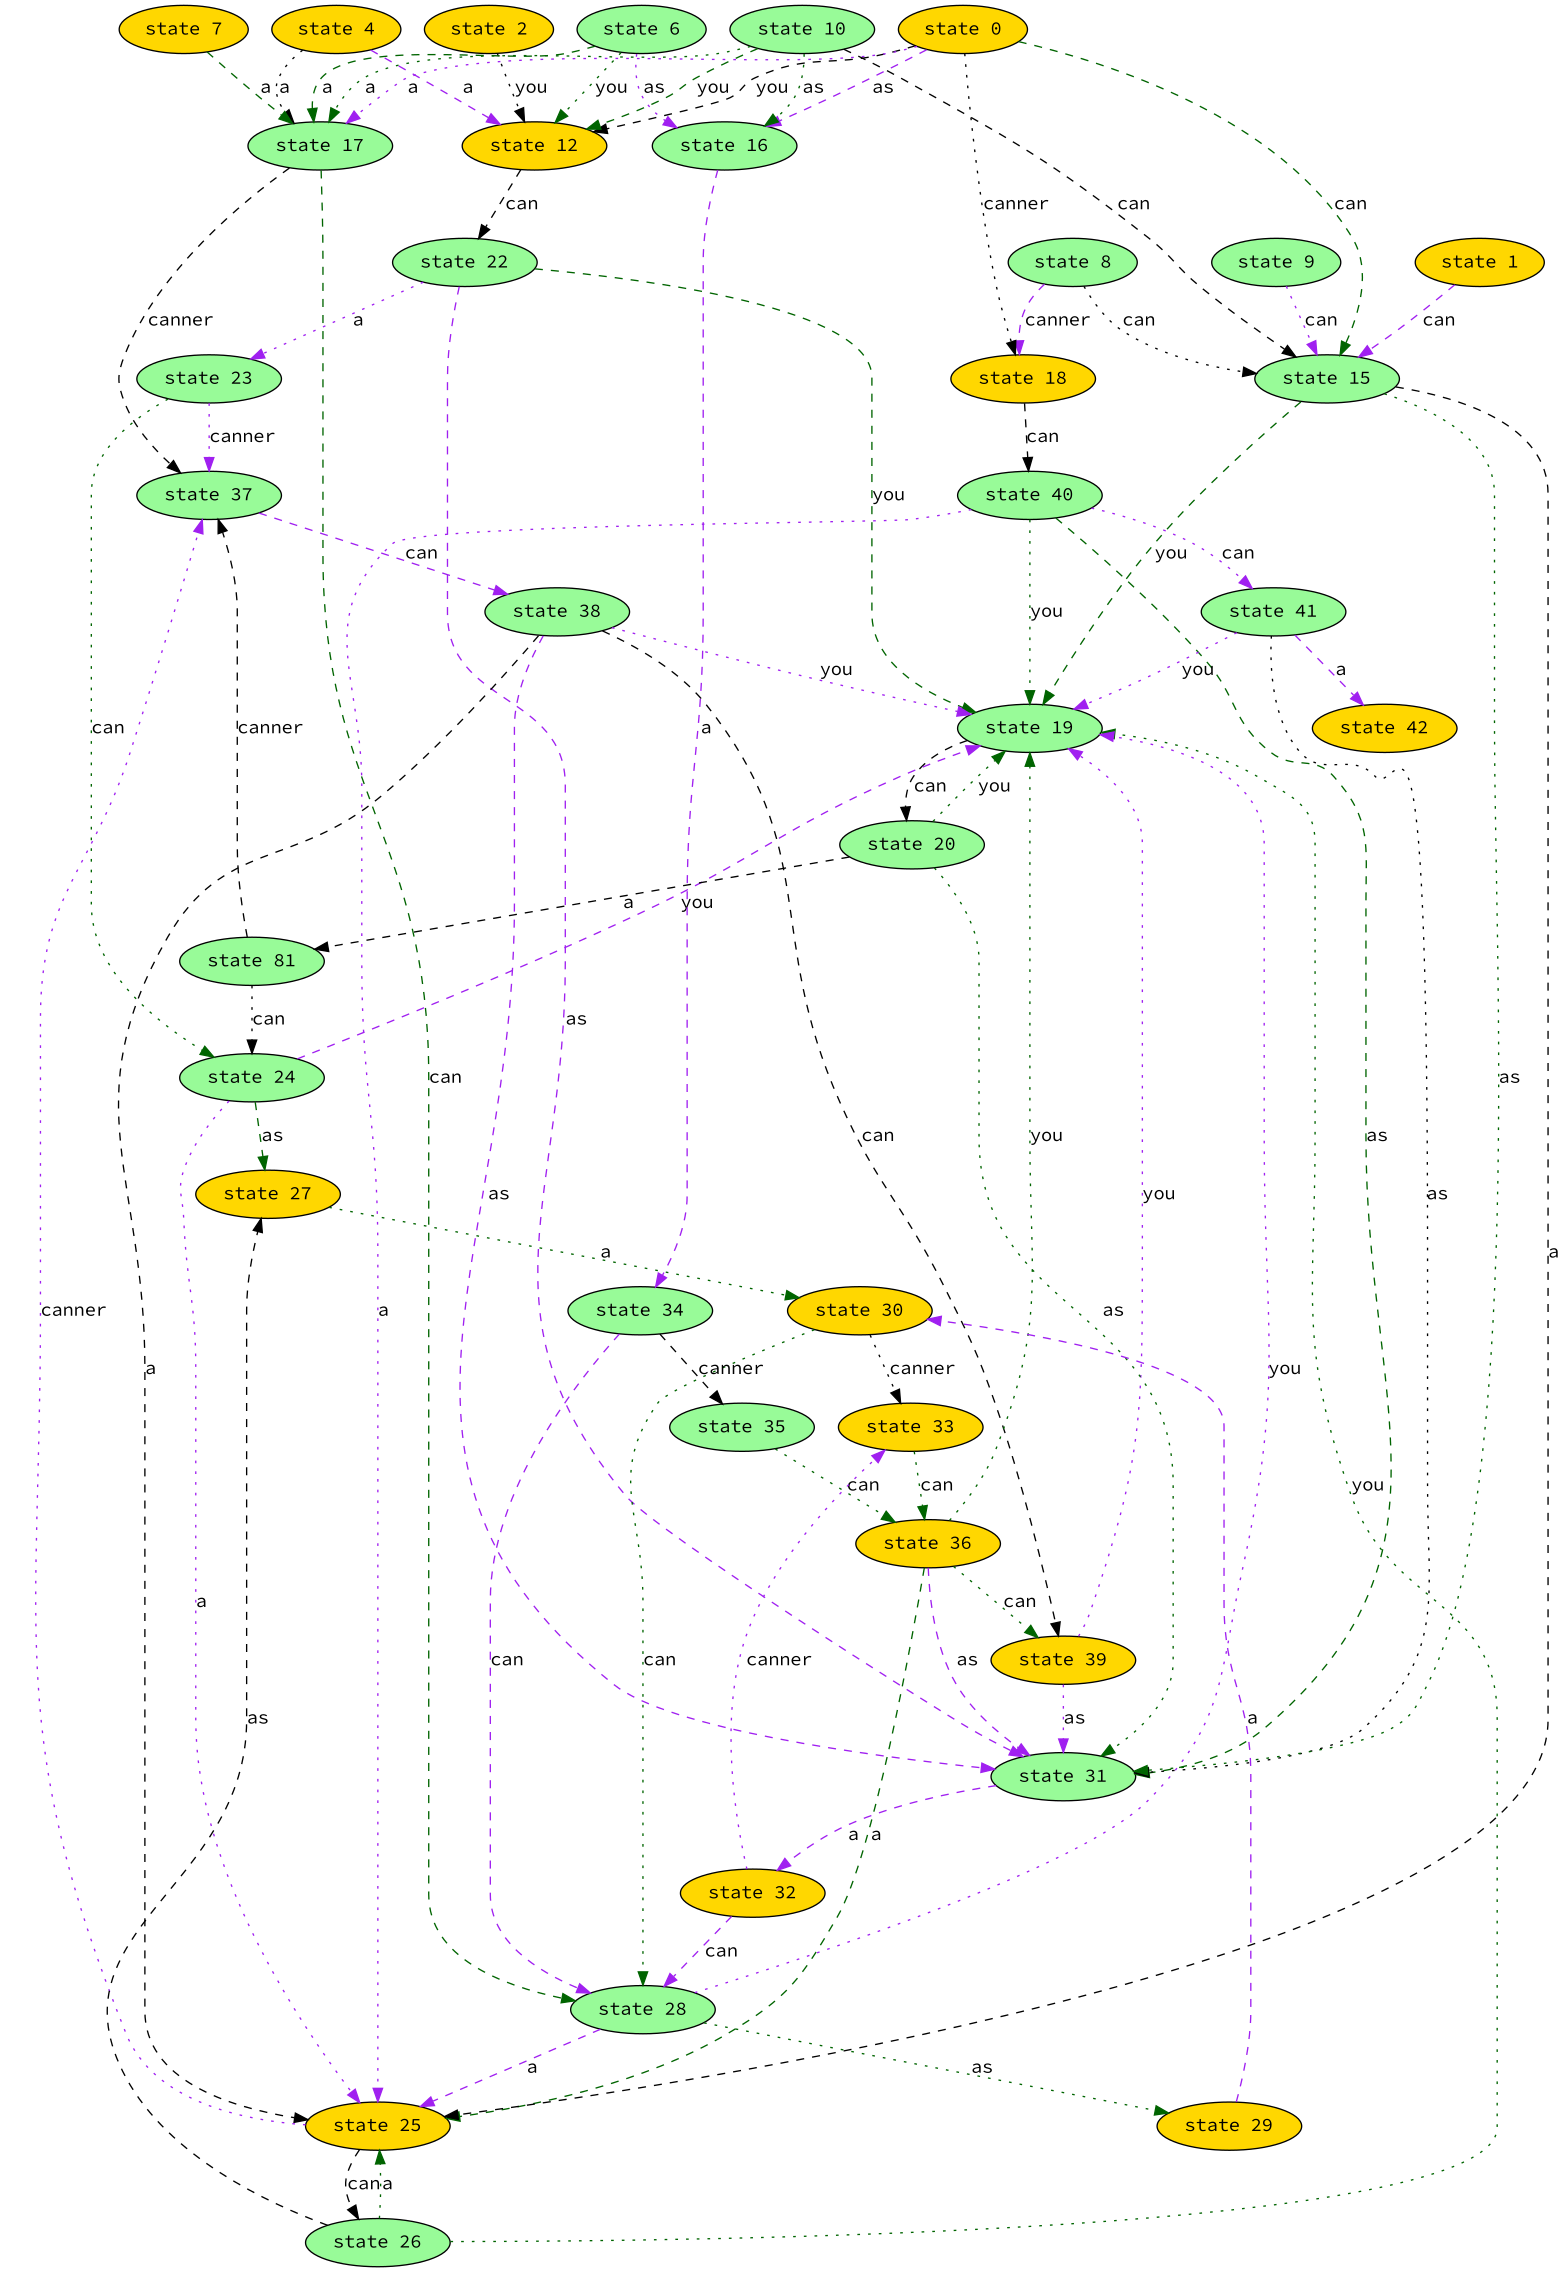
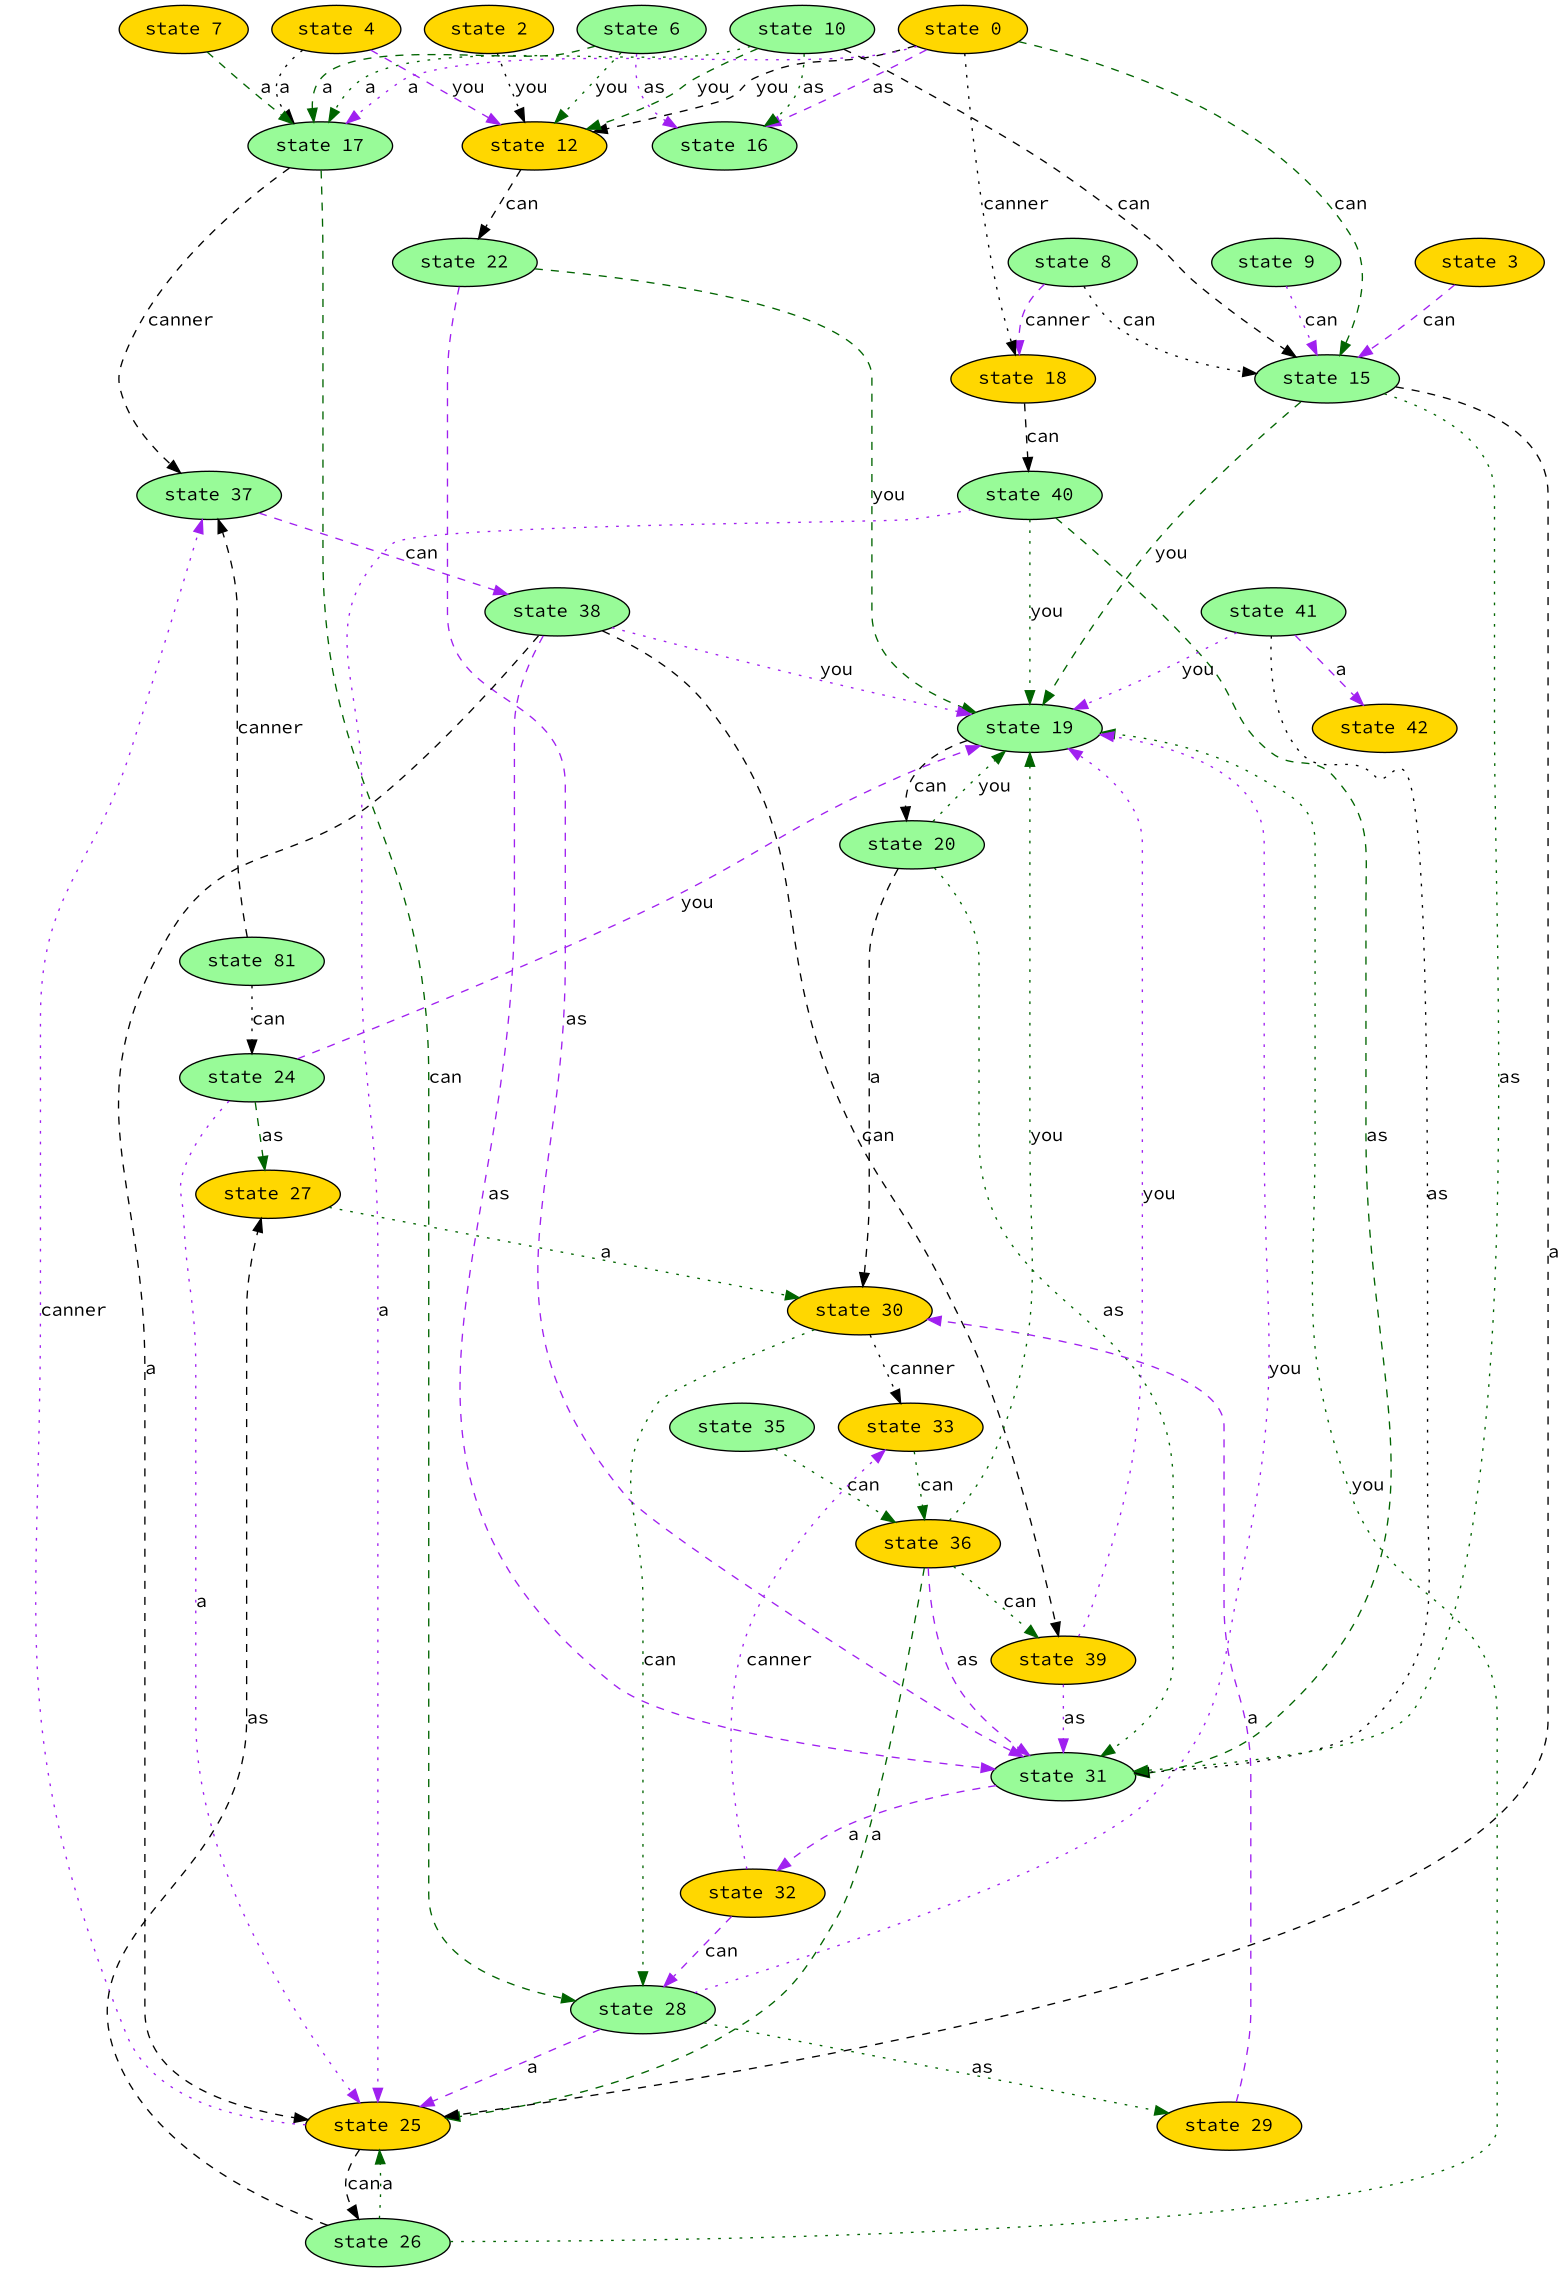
(468, 88) -> (468, 88)
(1480, 262) -> (1480, 262)
(209, 379) -> none
(1176, 535) -> none
(589, 902) -> (869, 1068)
(640, 1311) -> none
